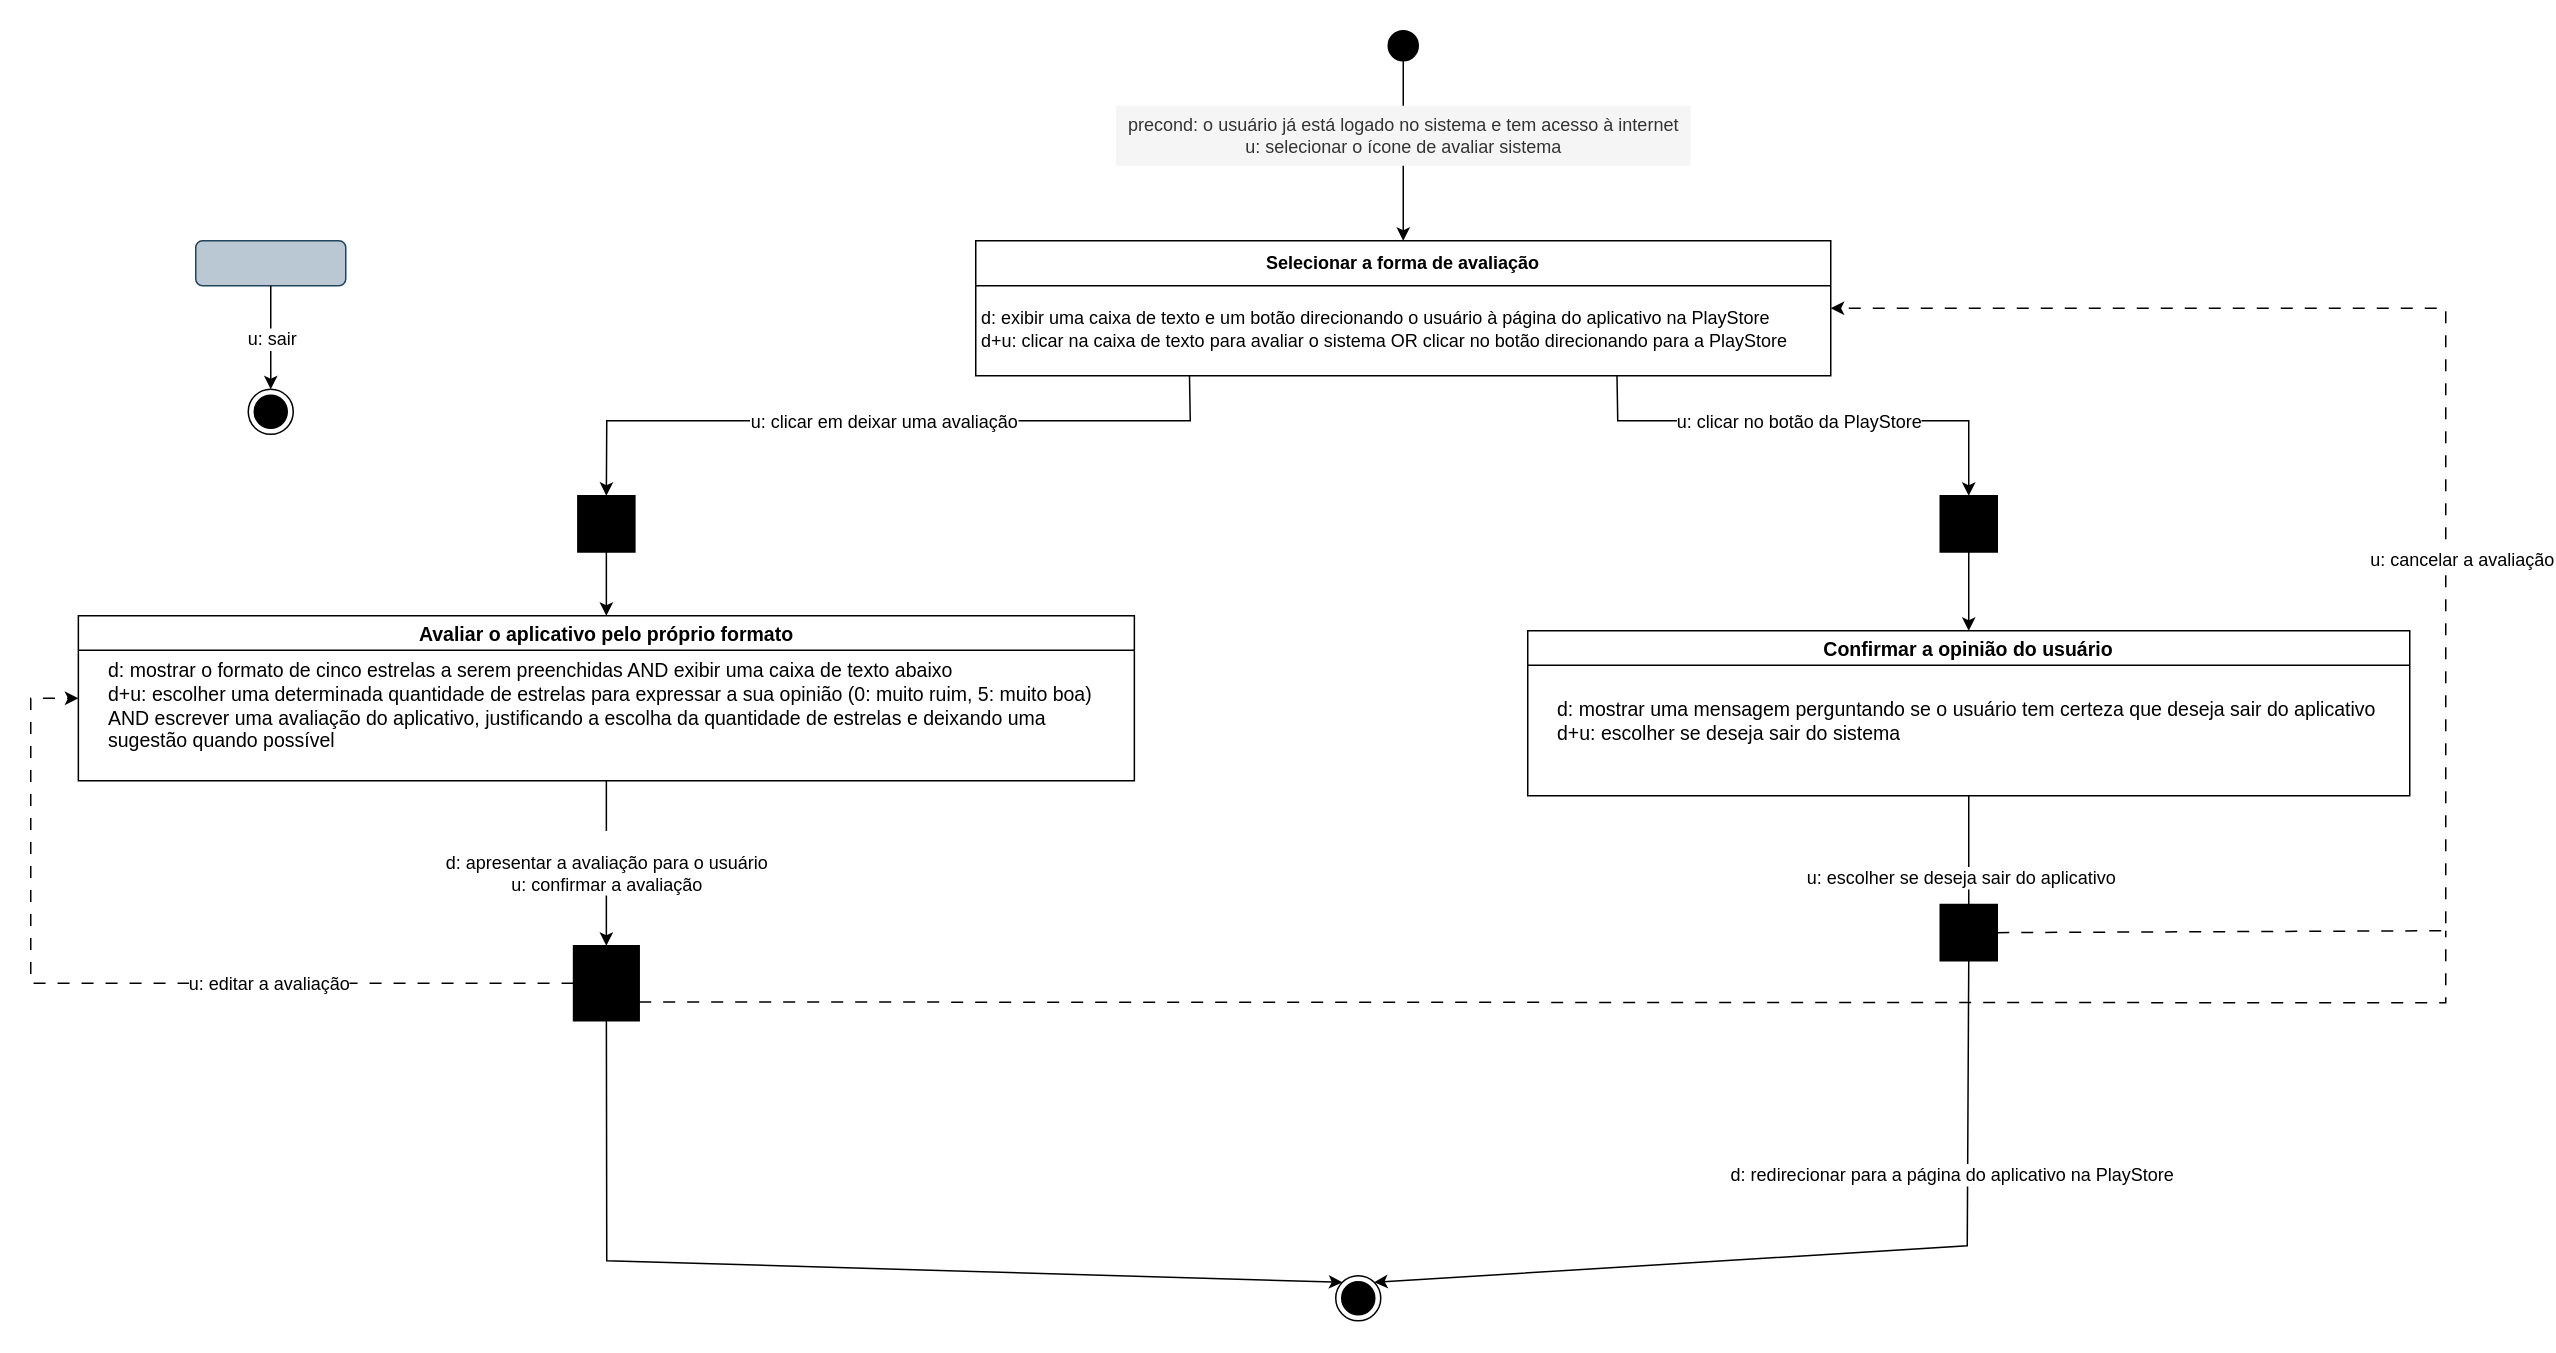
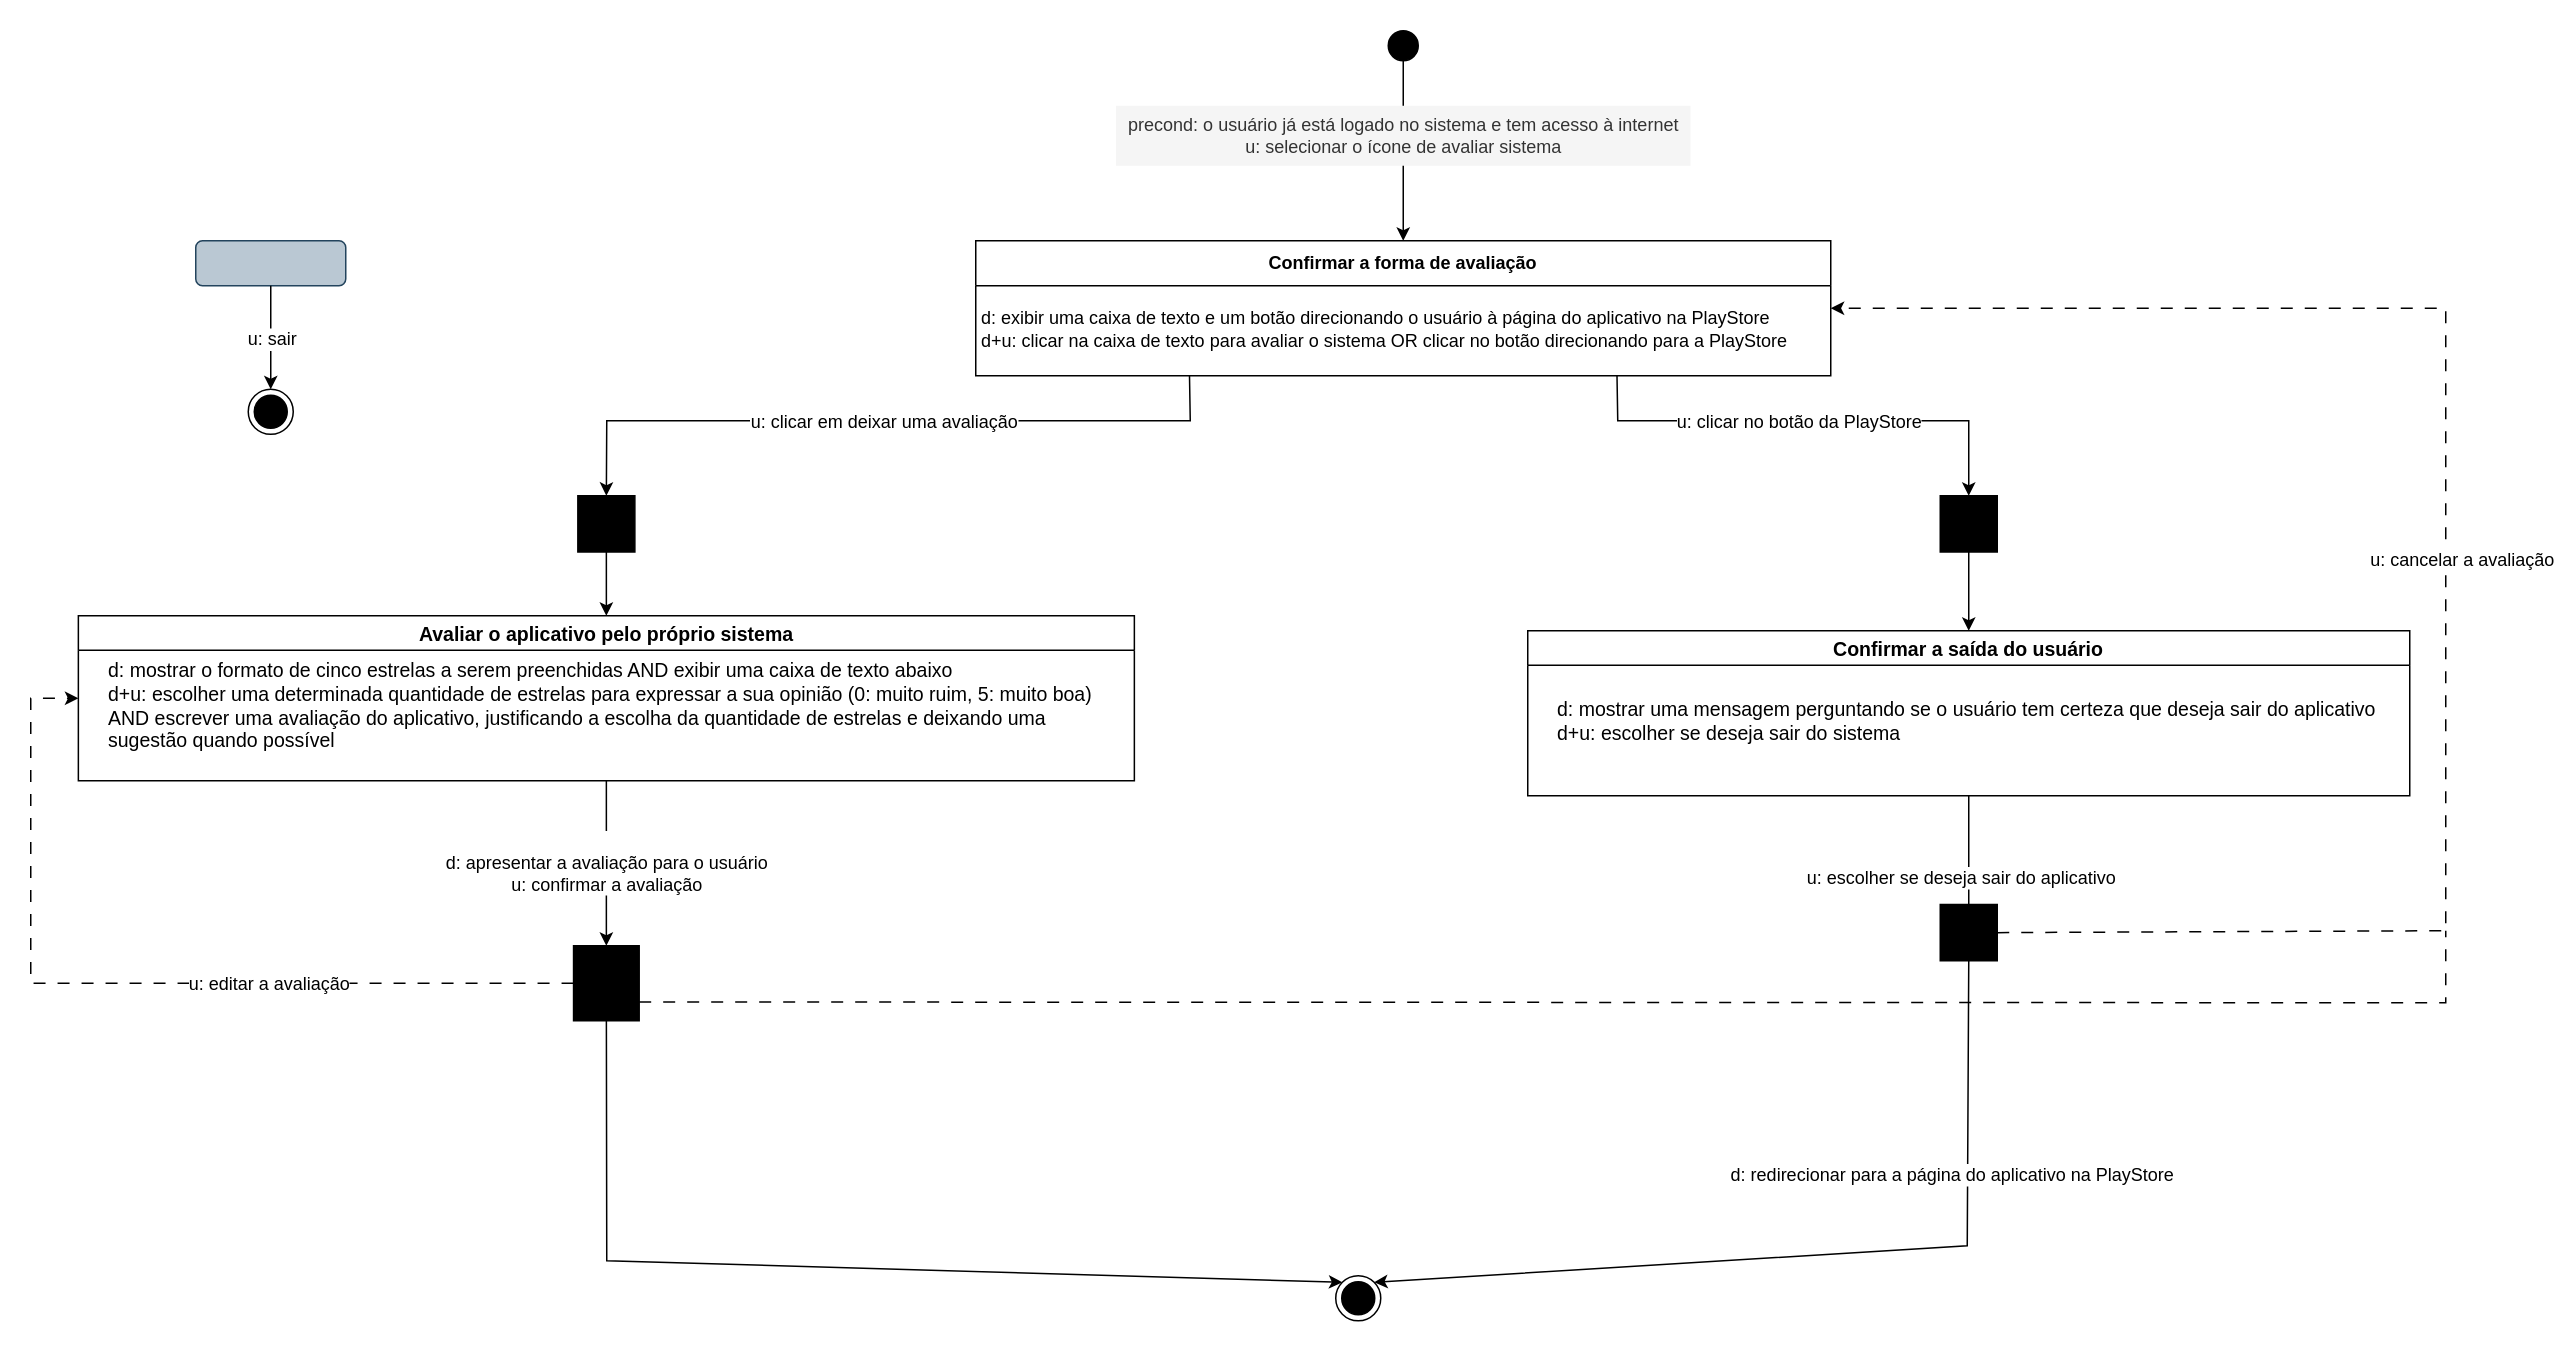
(1403, 263) -> (1403, 263)
(607, 634) -> (607, 634)
(1969, 649) -> (1969, 649)
